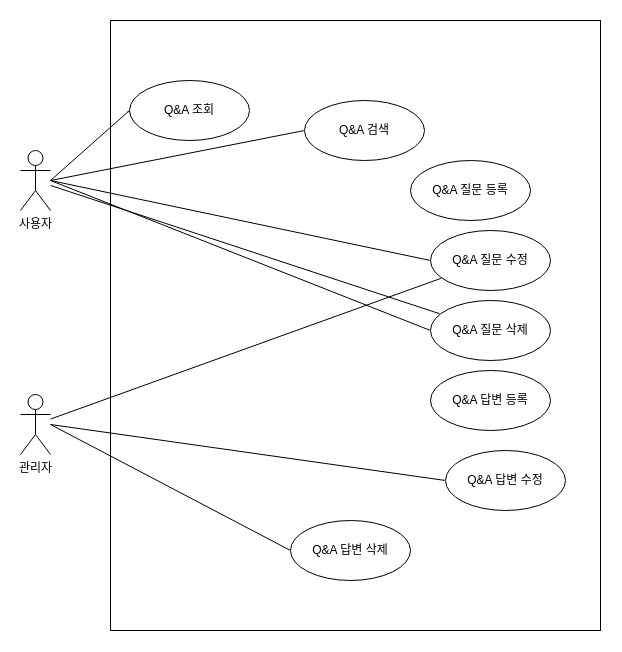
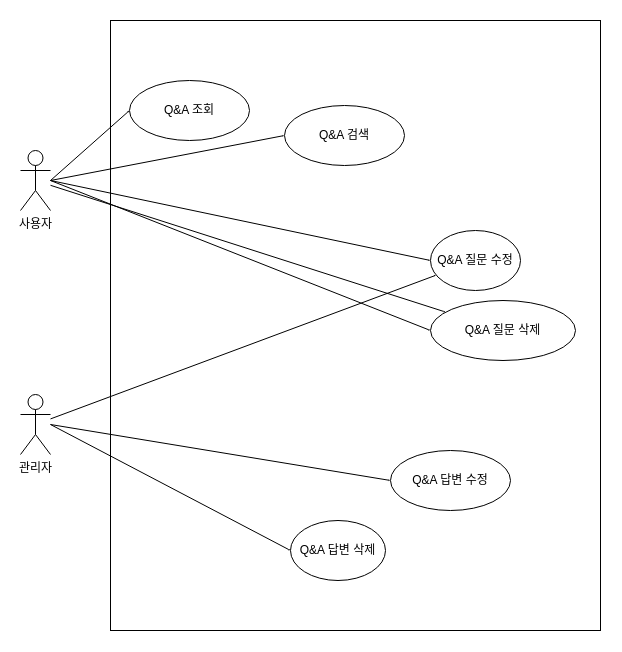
(365, 131) -> (345, 136)
(471, 191) -> none
(491, 261) -> (476, 261)
(491, 331) -> (503, 331)
(491, 401) -> none
(506, 481) -> (451, 481)
(351, 551) -> (338, 551)
